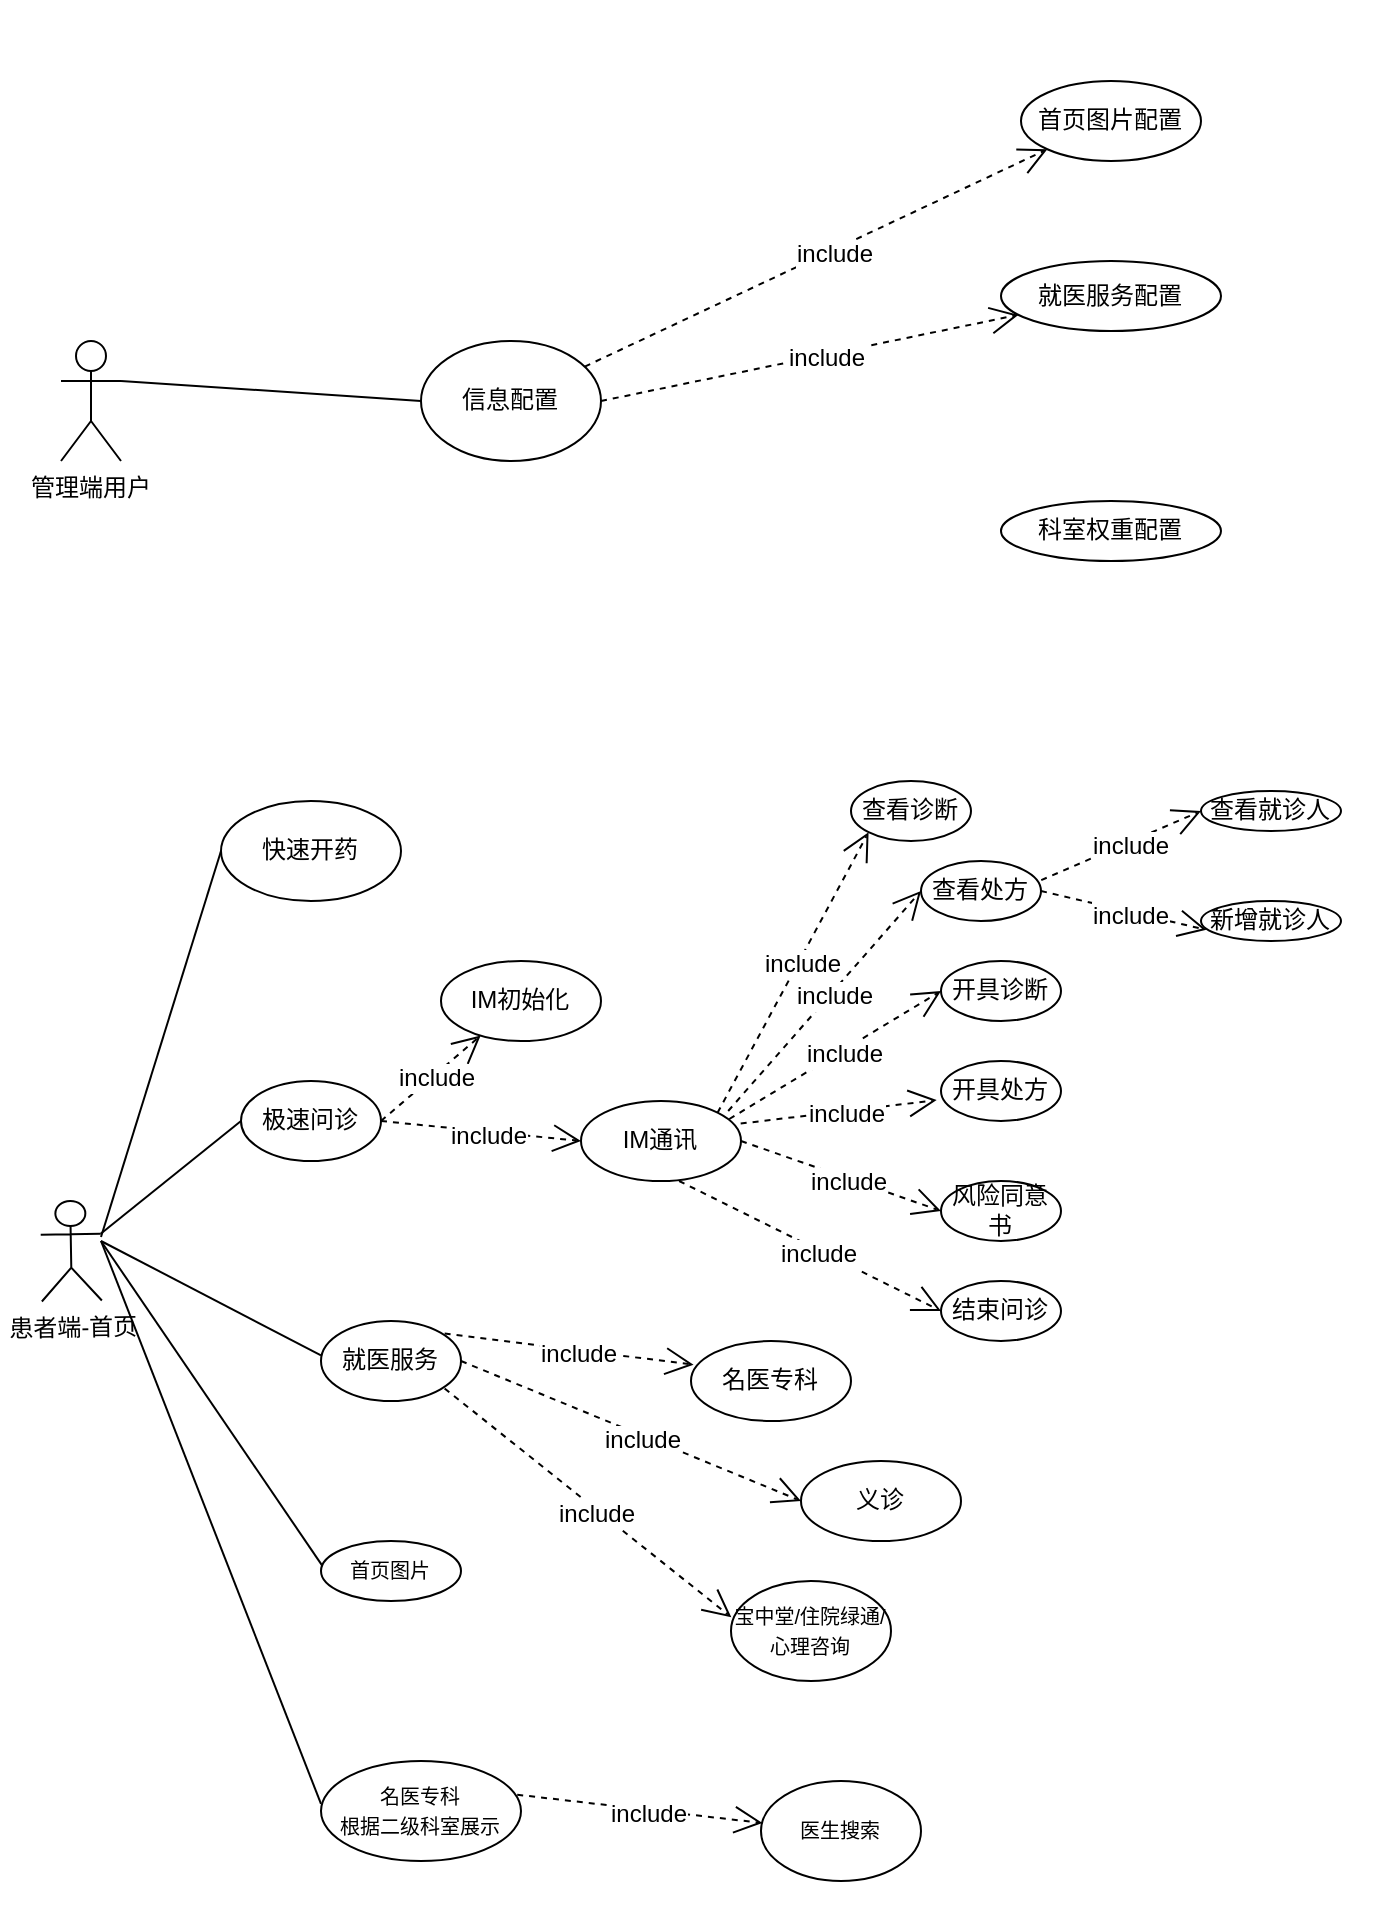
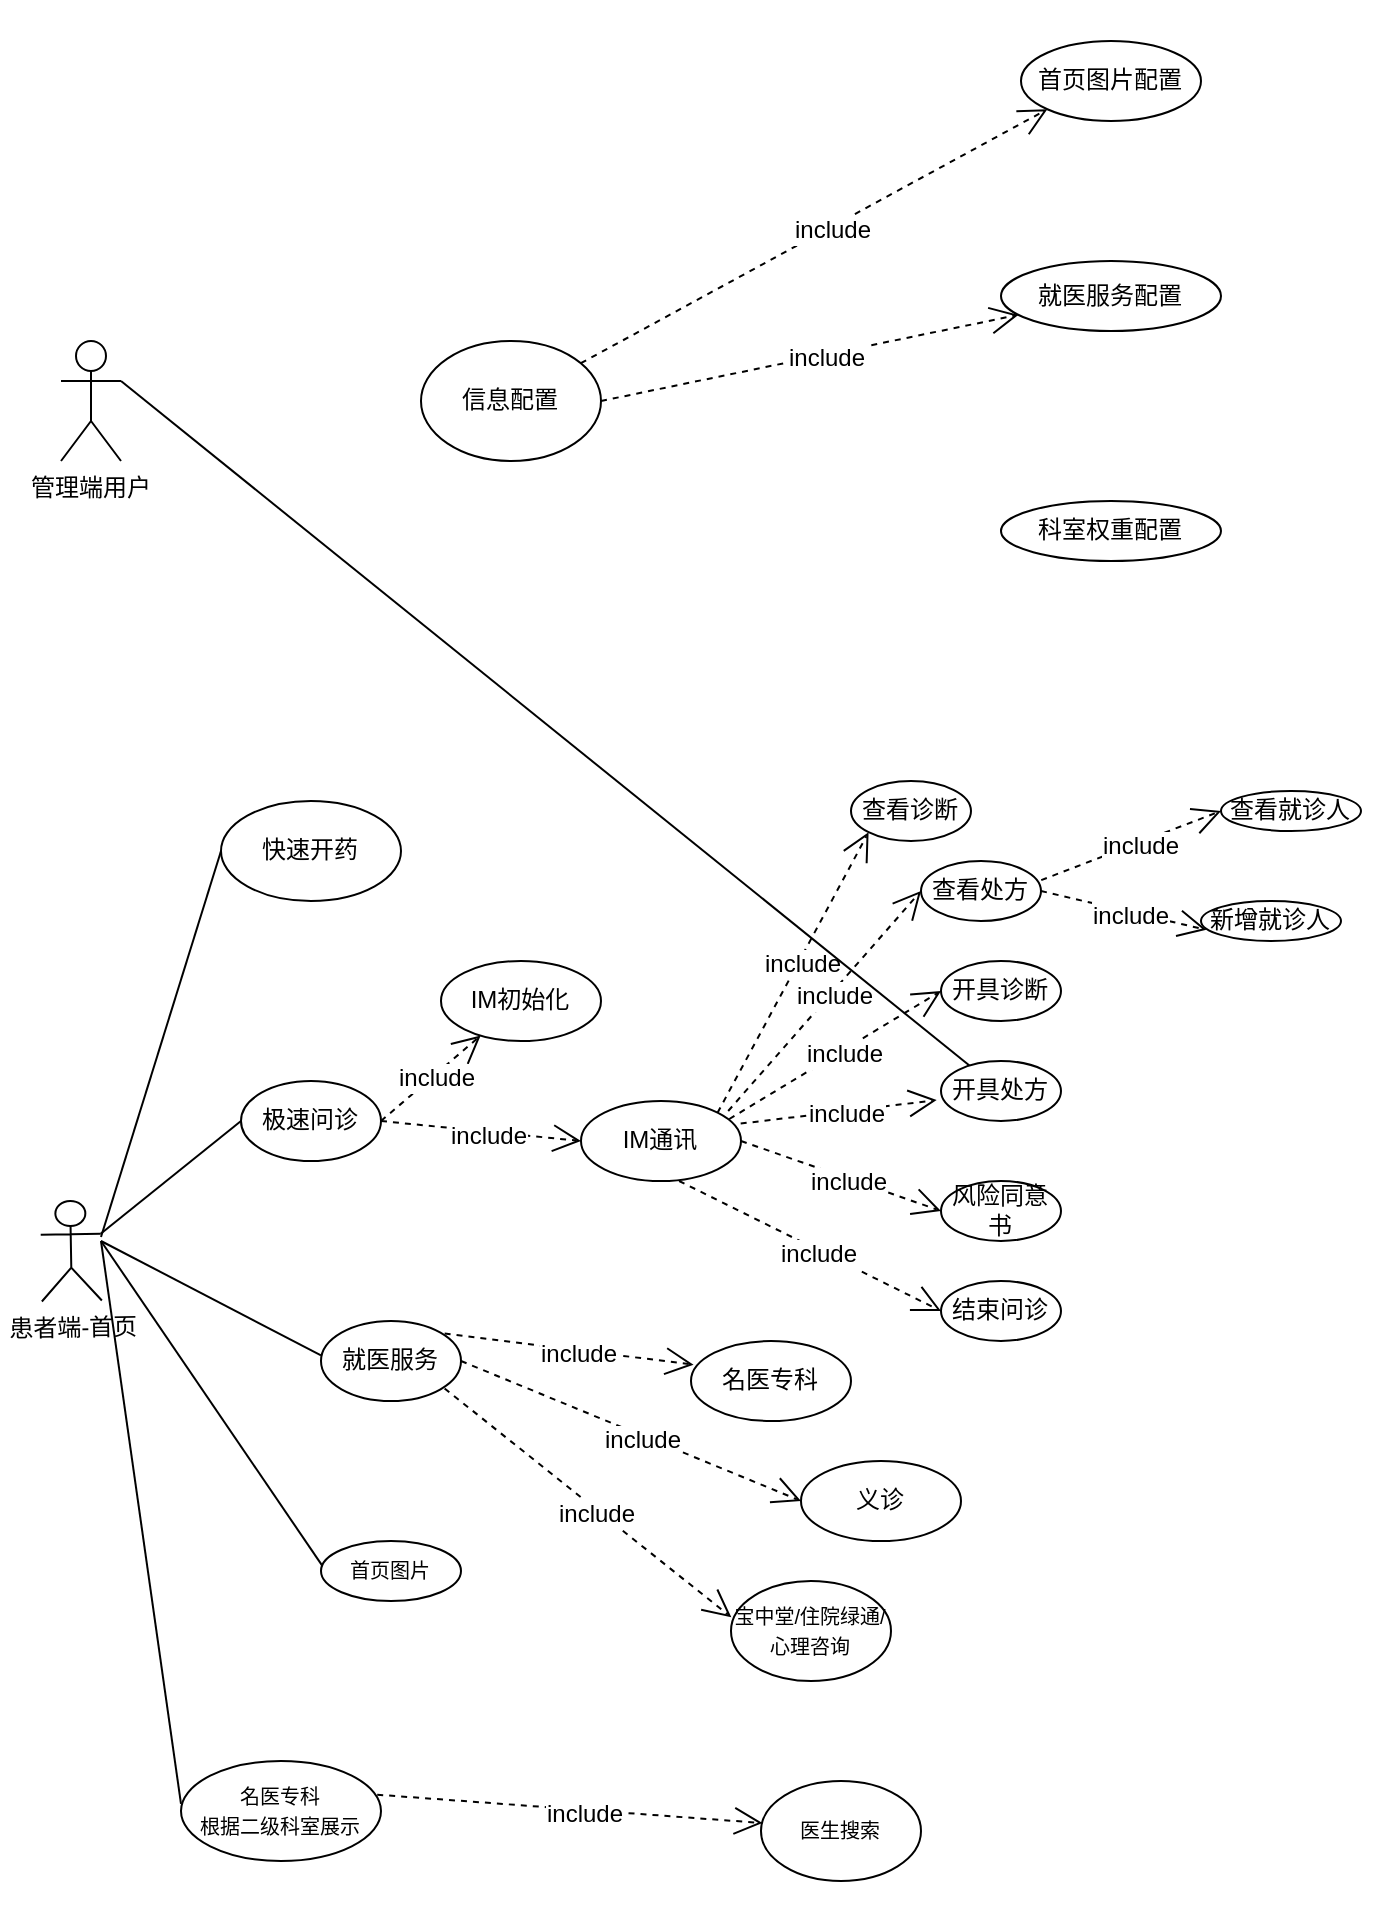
(1111, 121) -> (1111, 81)
(272, 391) -> (465, 659)
(1271, 811) -> (1291, 811)
(421, 1811) -> (281, 1811)
